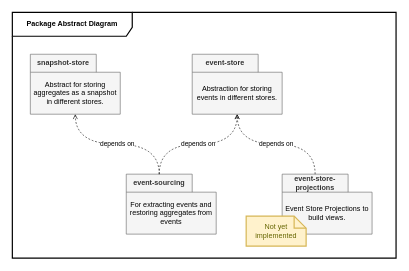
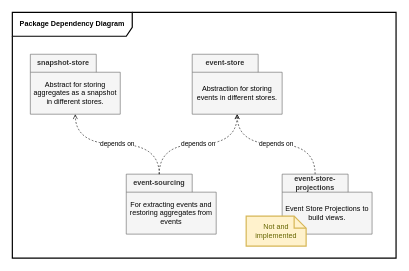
(72, 24) -> (72, 24)
(276, 231) -> (276, 231)
